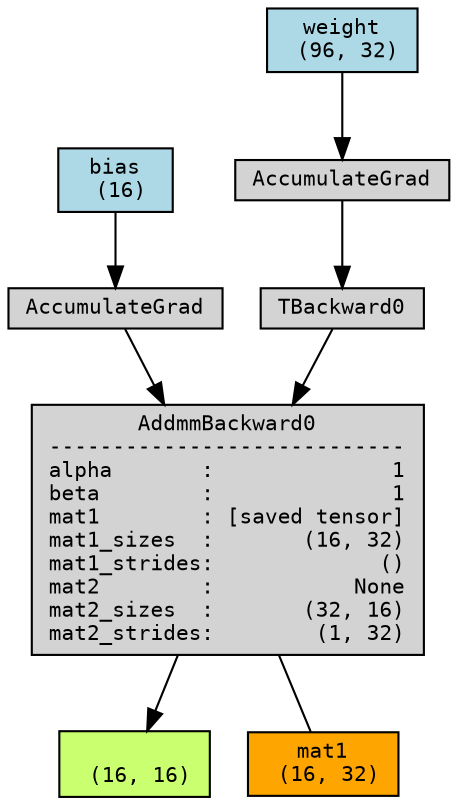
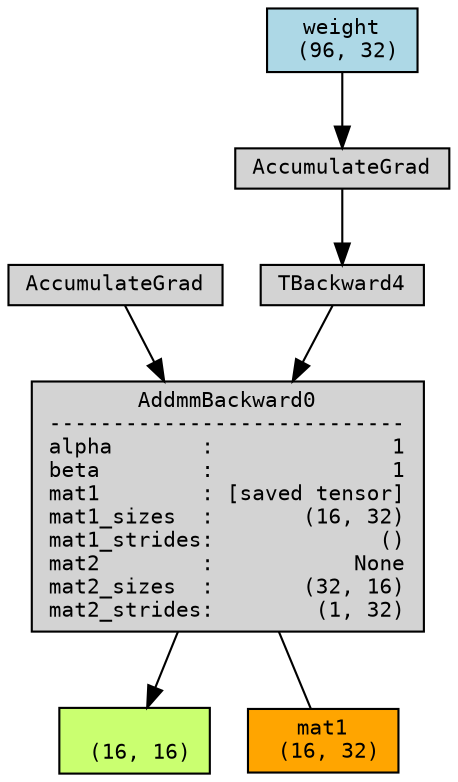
(116, 180) -> none
(342, 308) -> (342, 285)
